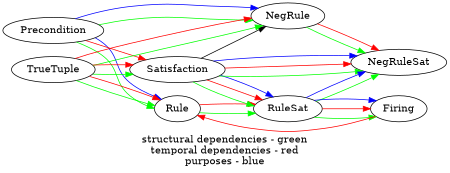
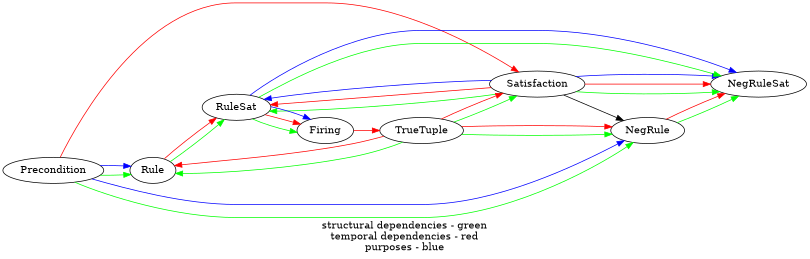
(290, 131) -> (363, 131)
